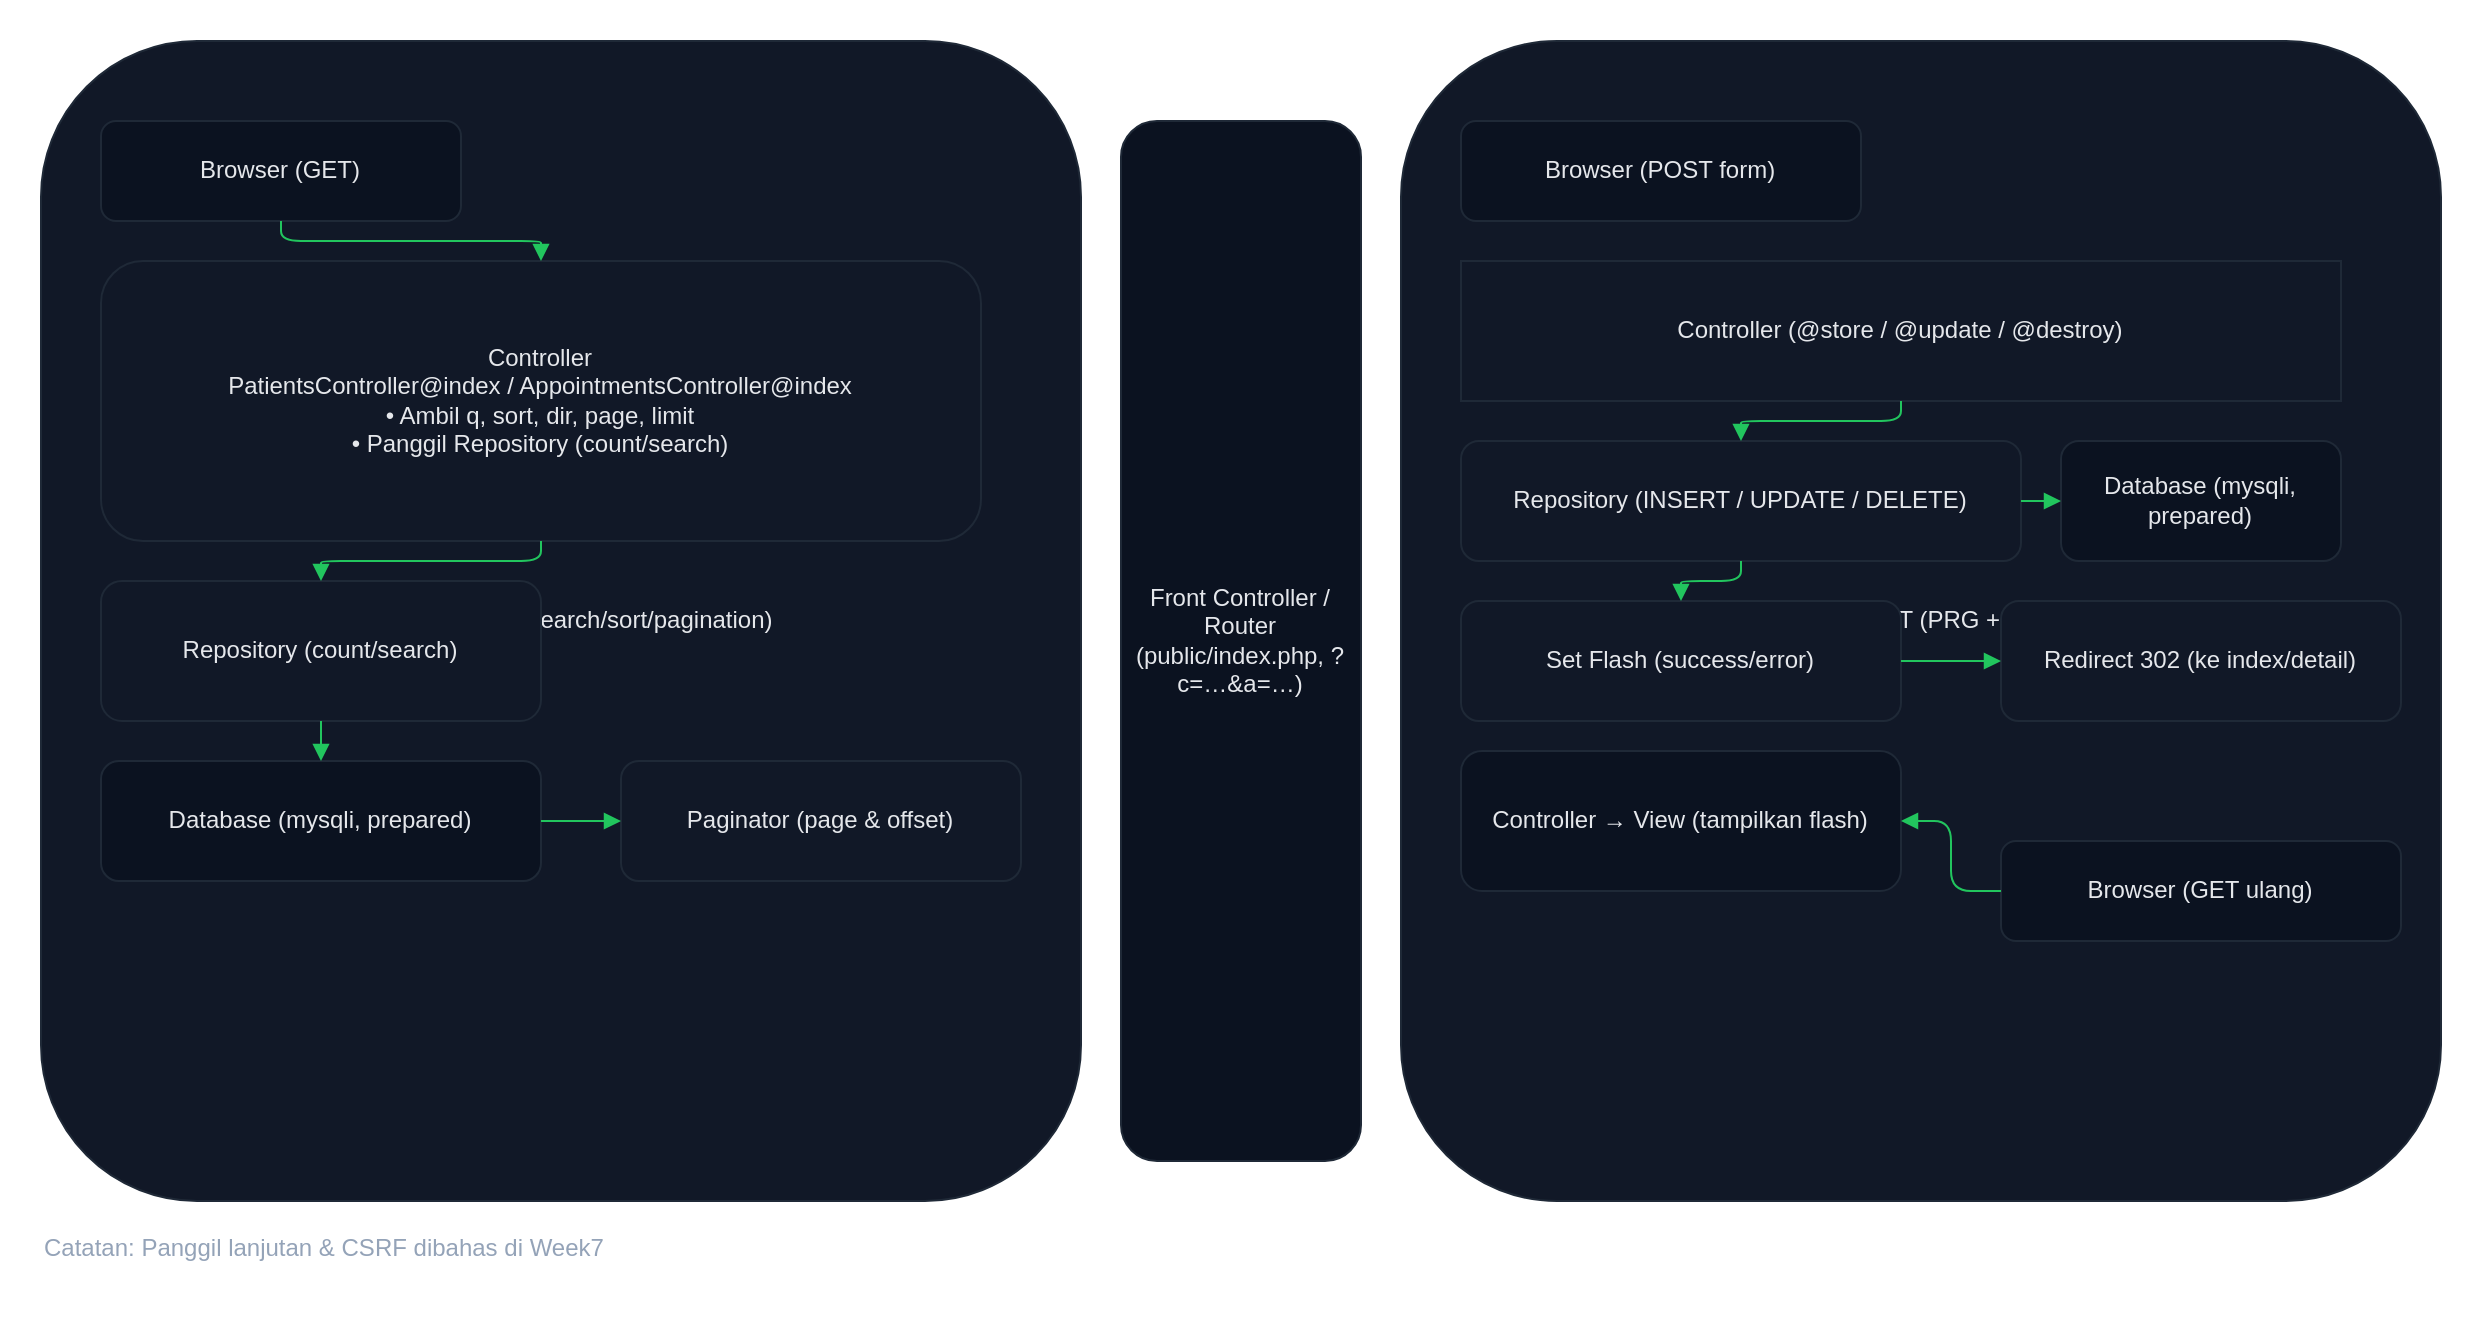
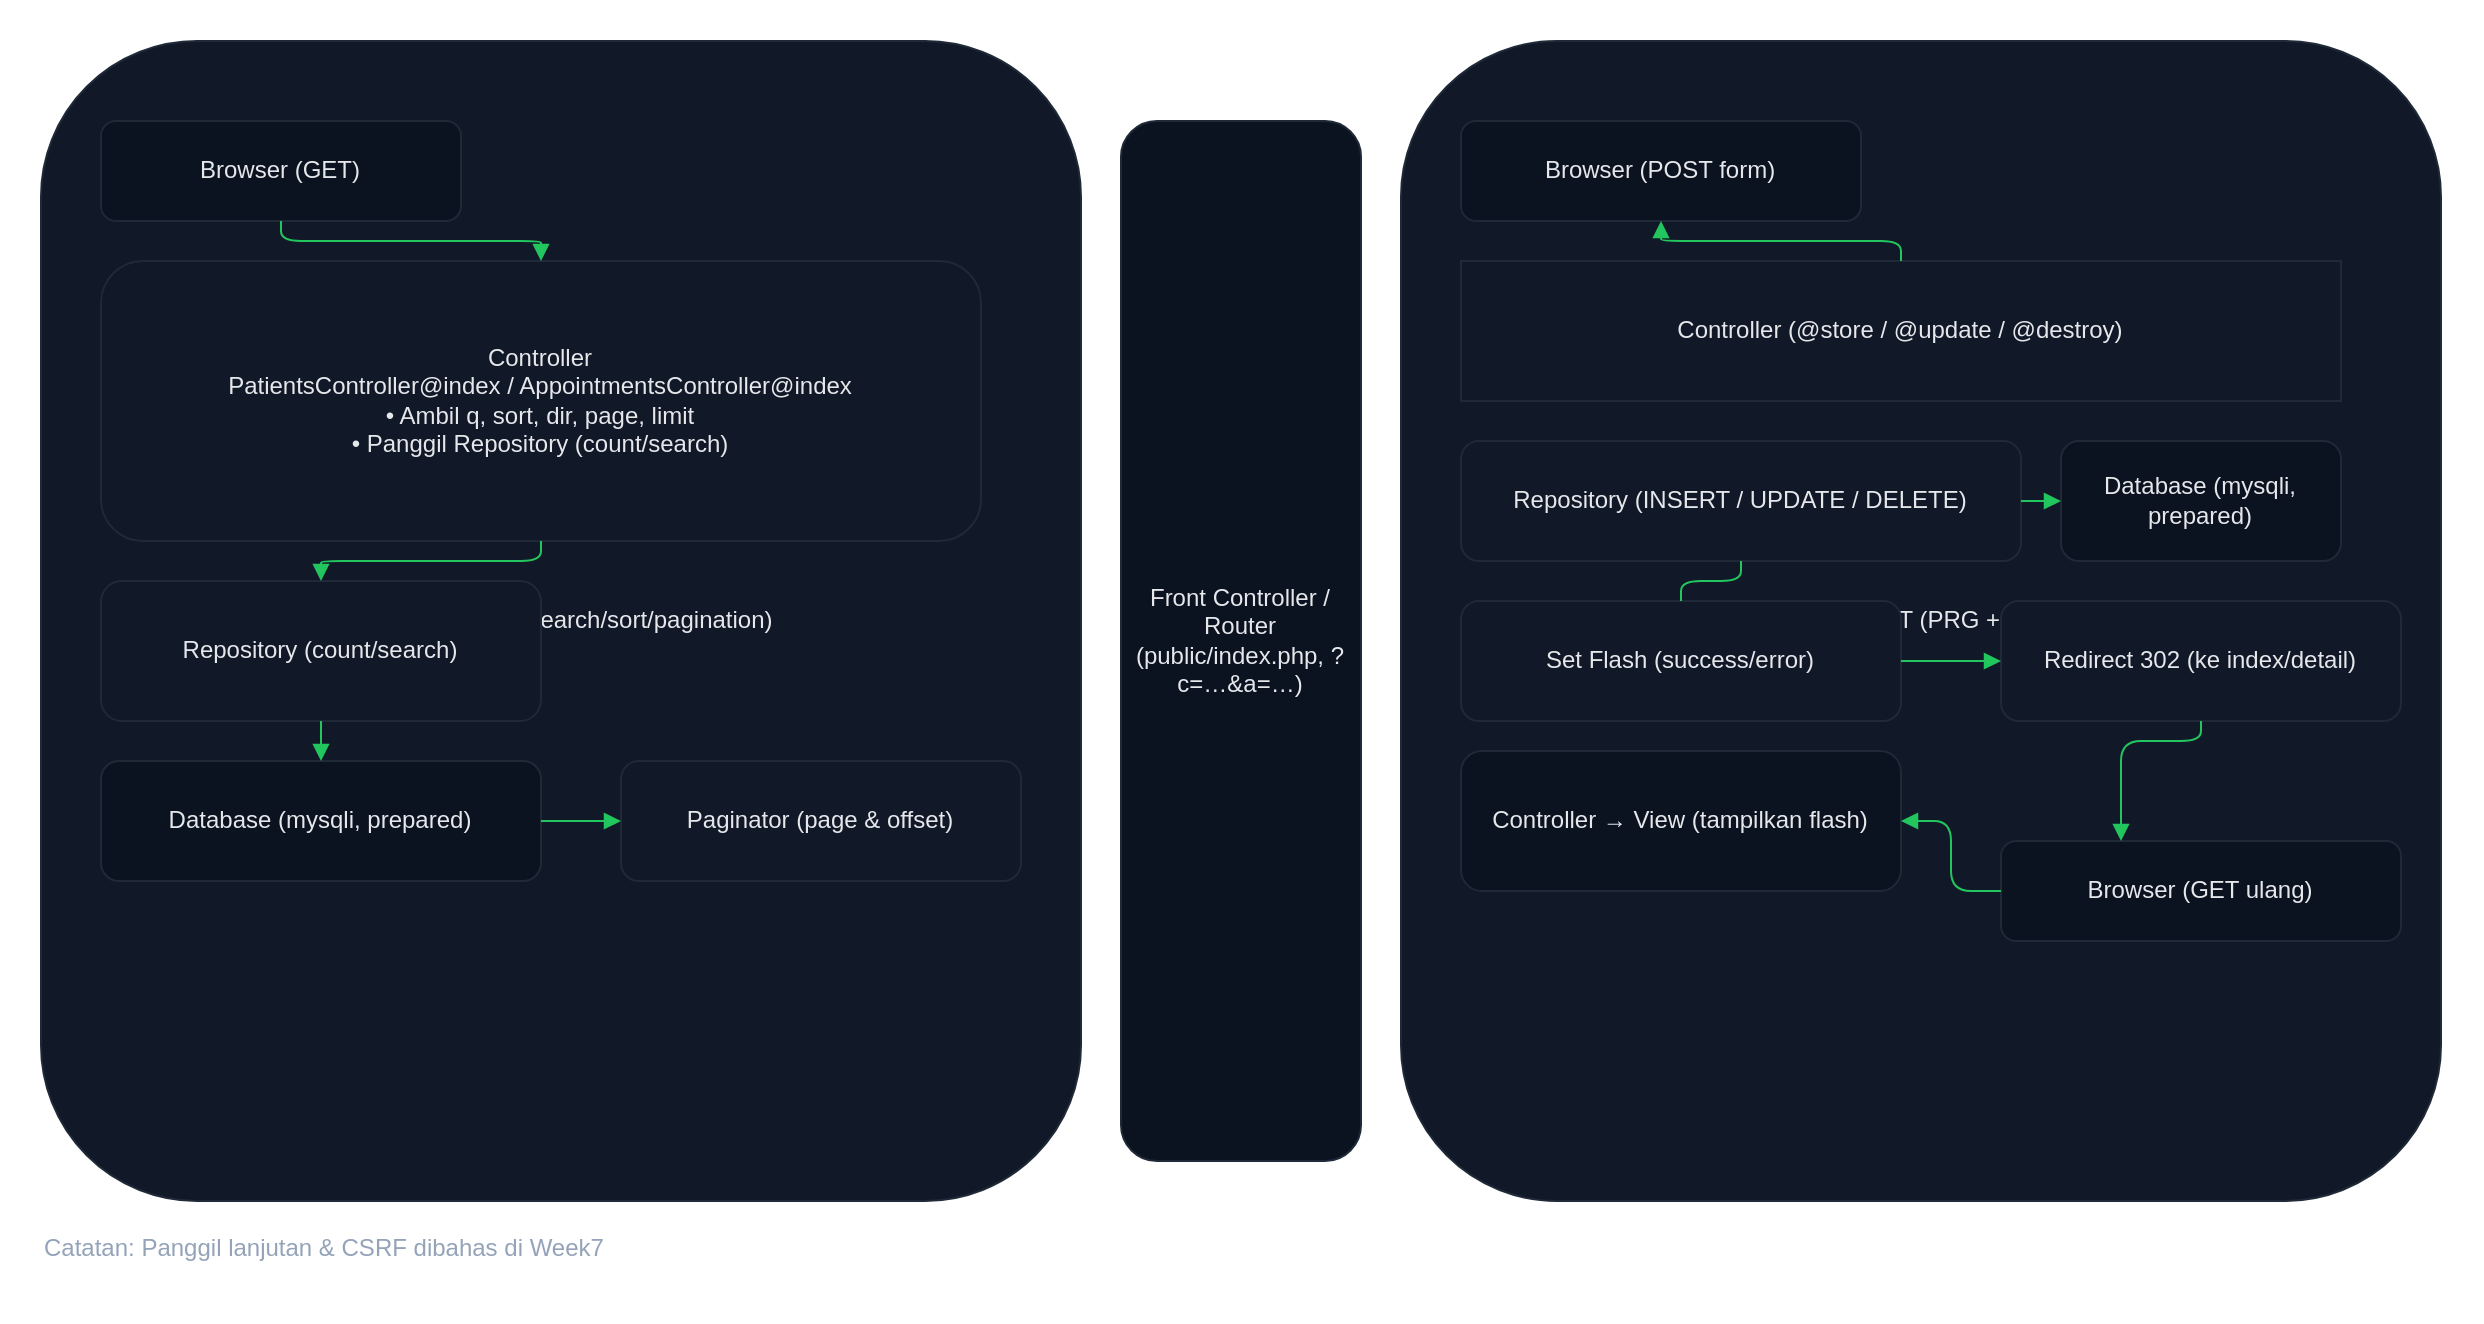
(1826, 421) -> (1786, 241)
(1686, 581) -> (1681, 589)
none -> (2130, 744)
